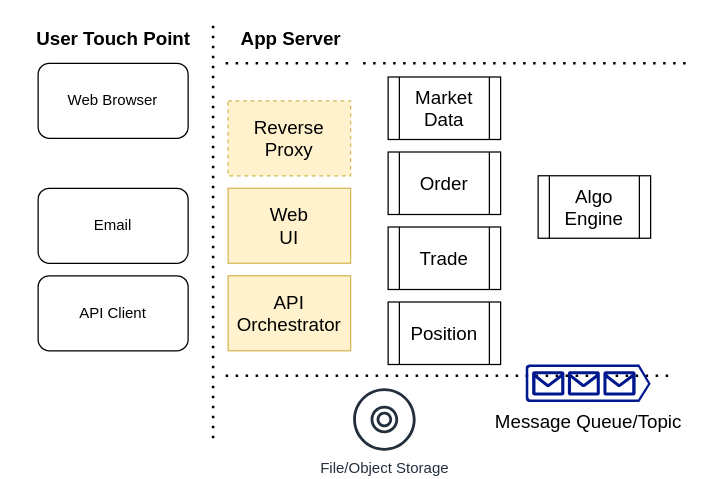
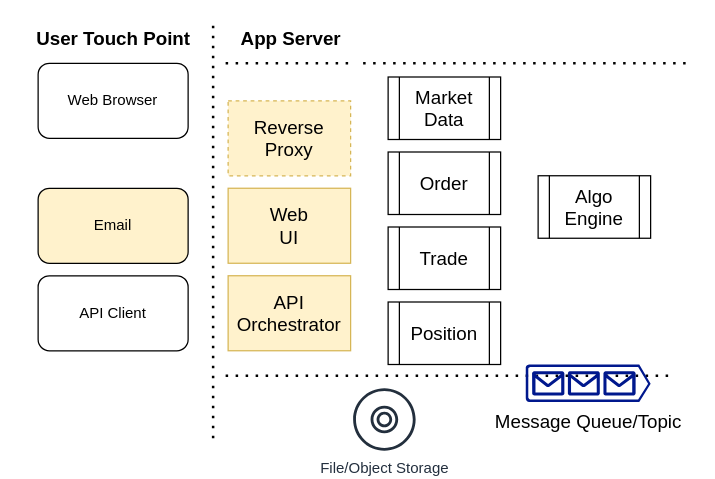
(113, 226) -> (113, 226)
